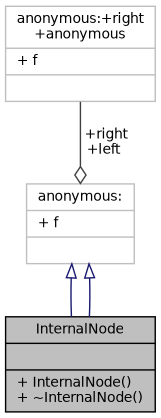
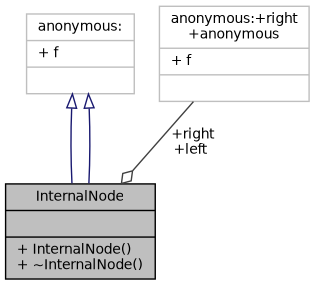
(80, 134) -> (163, 136)
